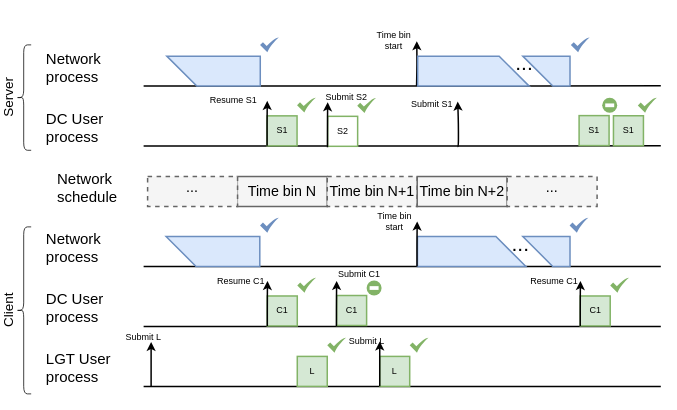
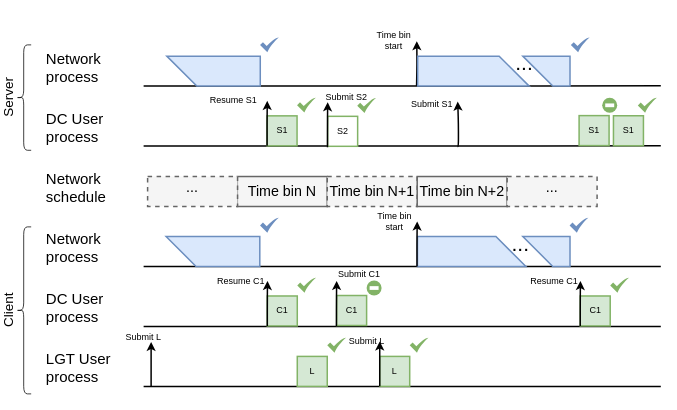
(95, 188) -> (84, 188)
